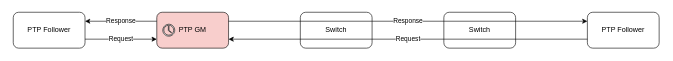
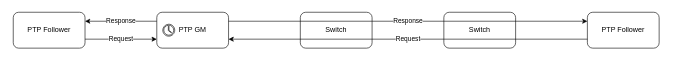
(192, 30) -> (192, 30)
